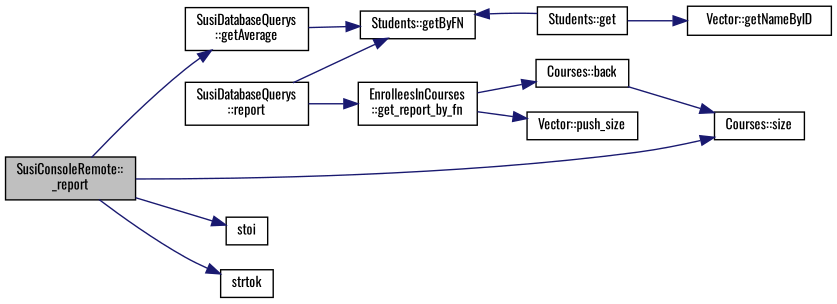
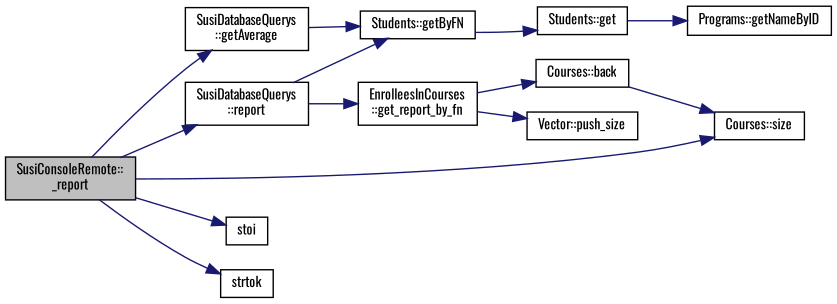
(513, 13) -> (499, 32)
(759, 21) -> (759, 21)
none -> (152, 144)
